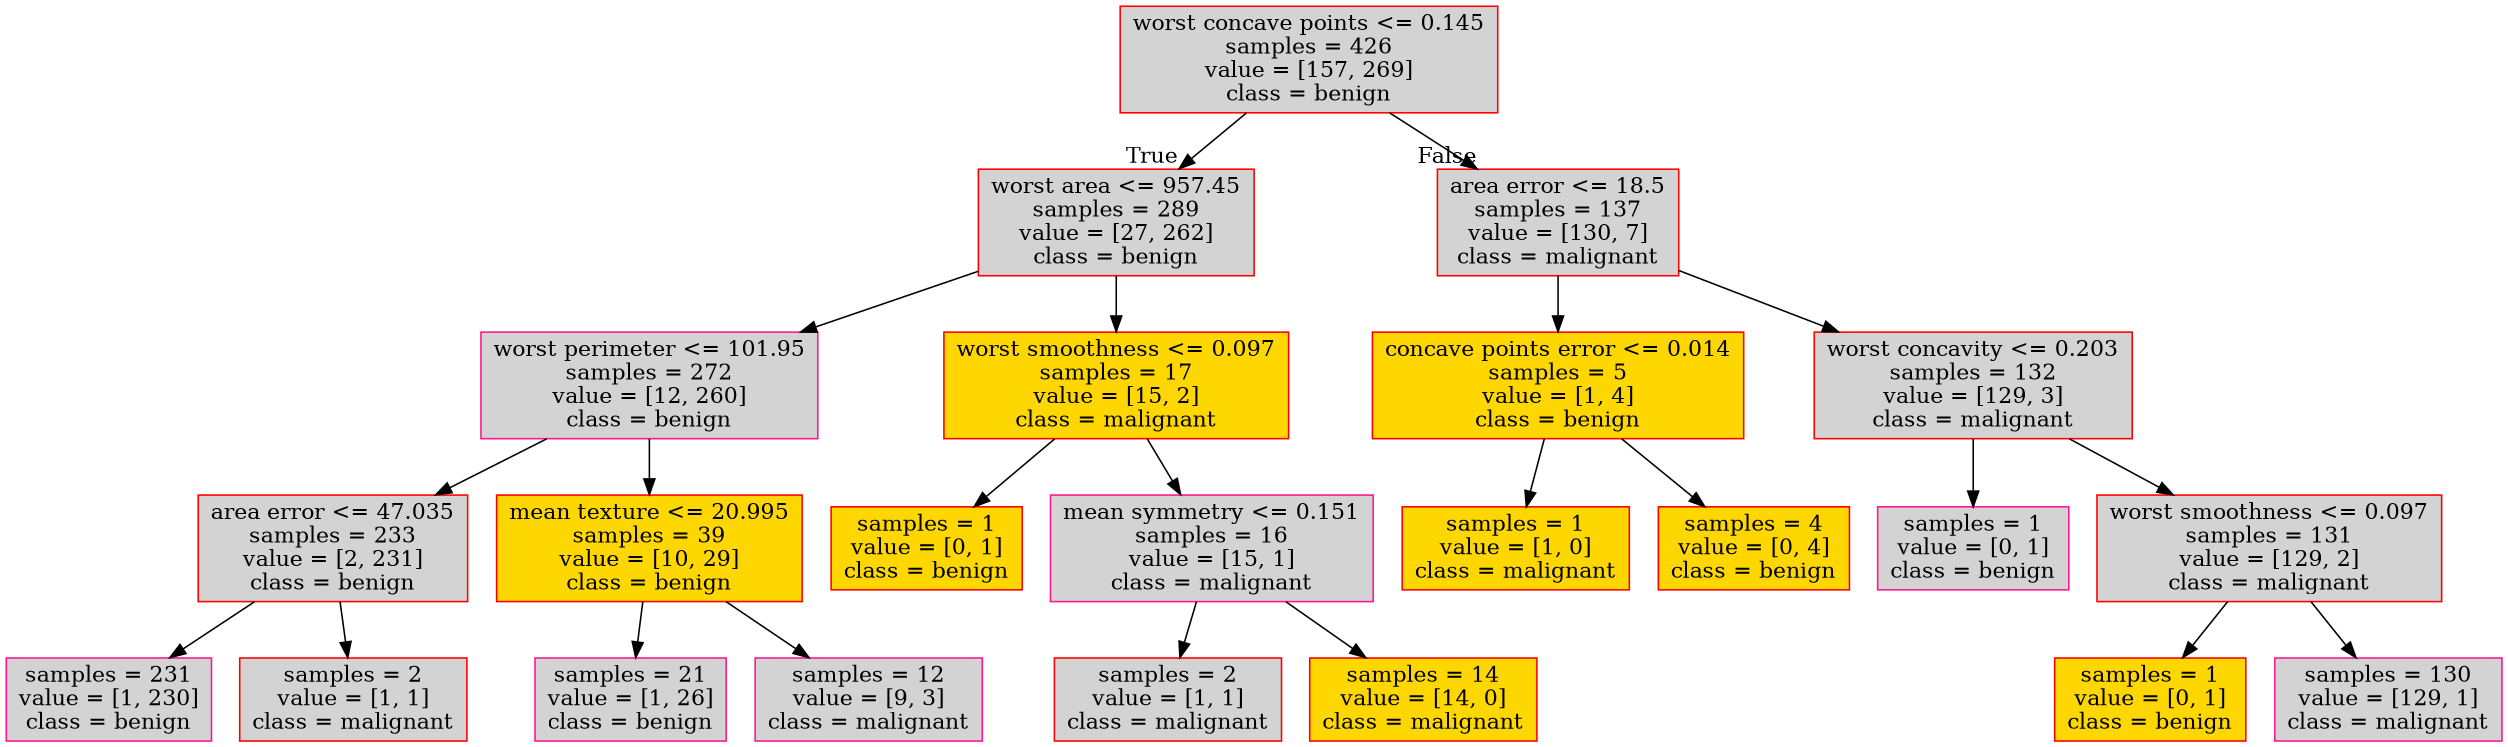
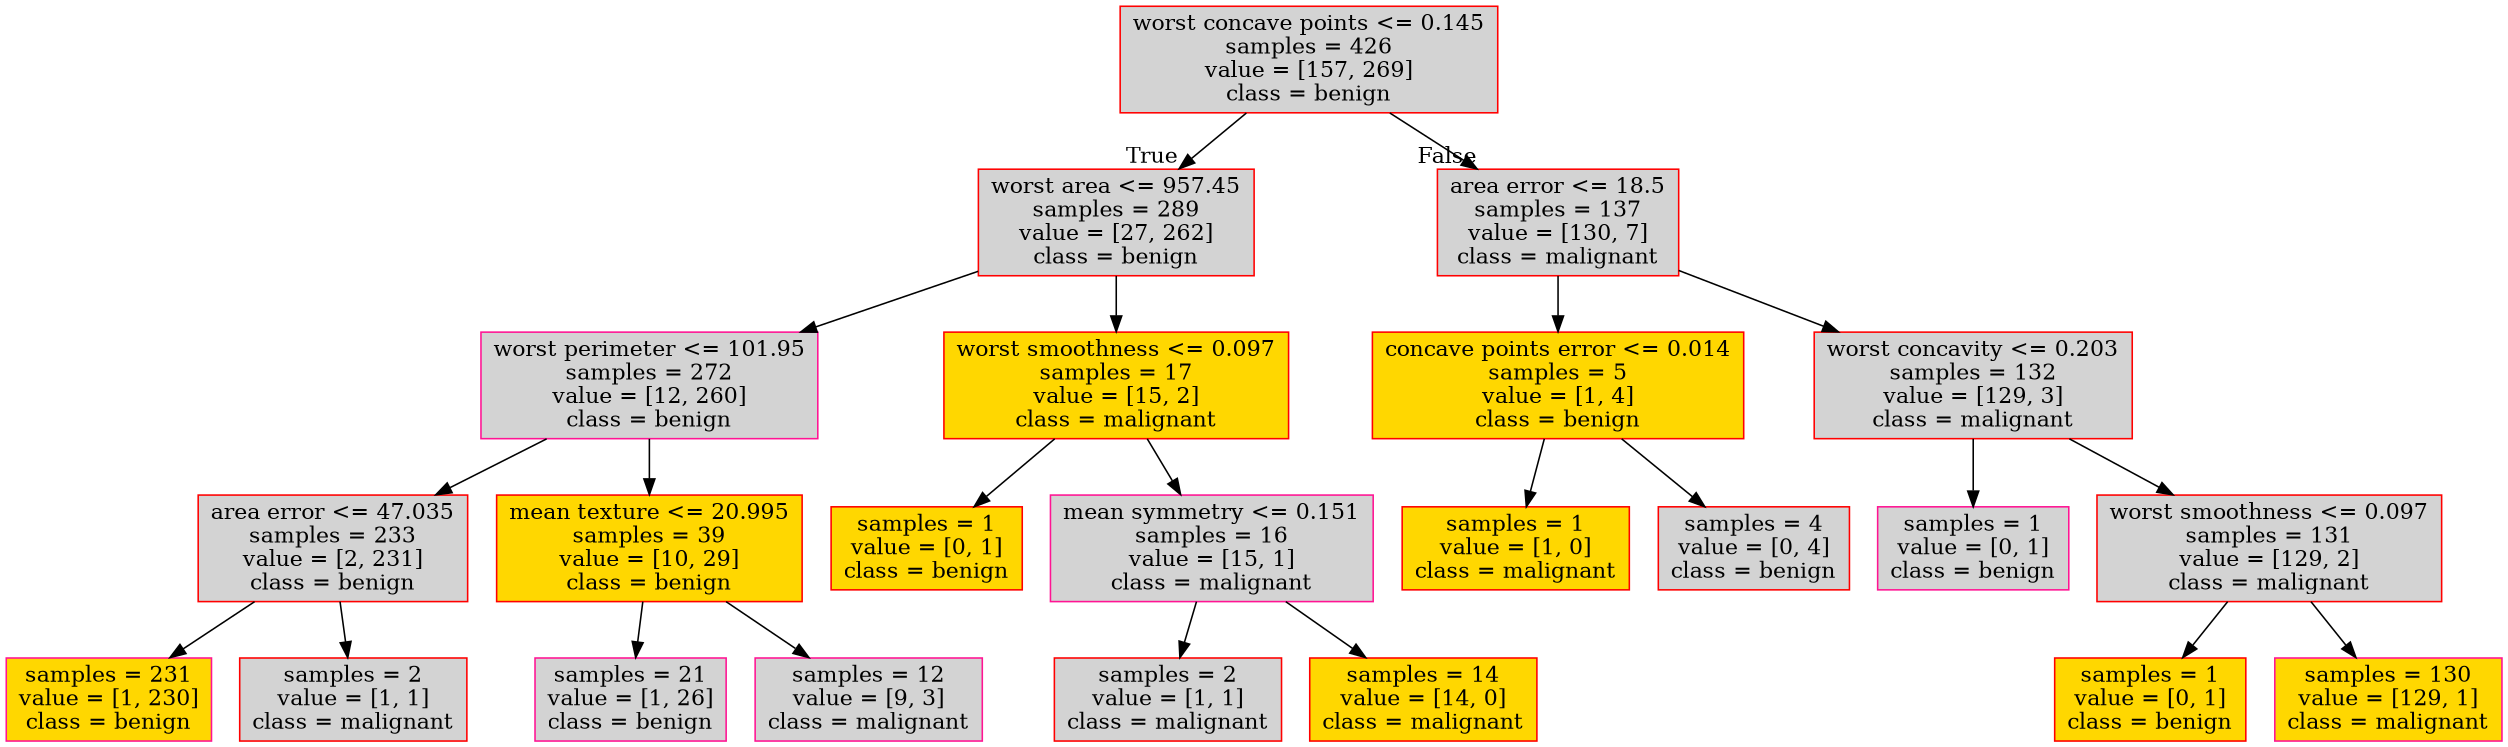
(1754, 548) -> (1754, 548)
(109, 700) -> (109, 700)
(2388, 700) -> (2388, 700)
